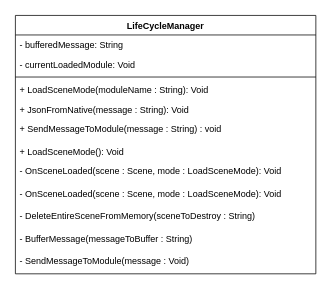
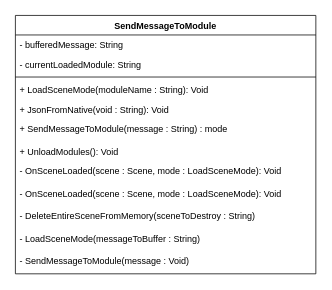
(165, 26) -> (165, 26)
(82, 65) -> (87, 65)
(110, 110) -> (101, 110)
(124, 129) -> (125, 129)
(73, 152) -> (70, 152)
(117, 239) -> (117, 239)
